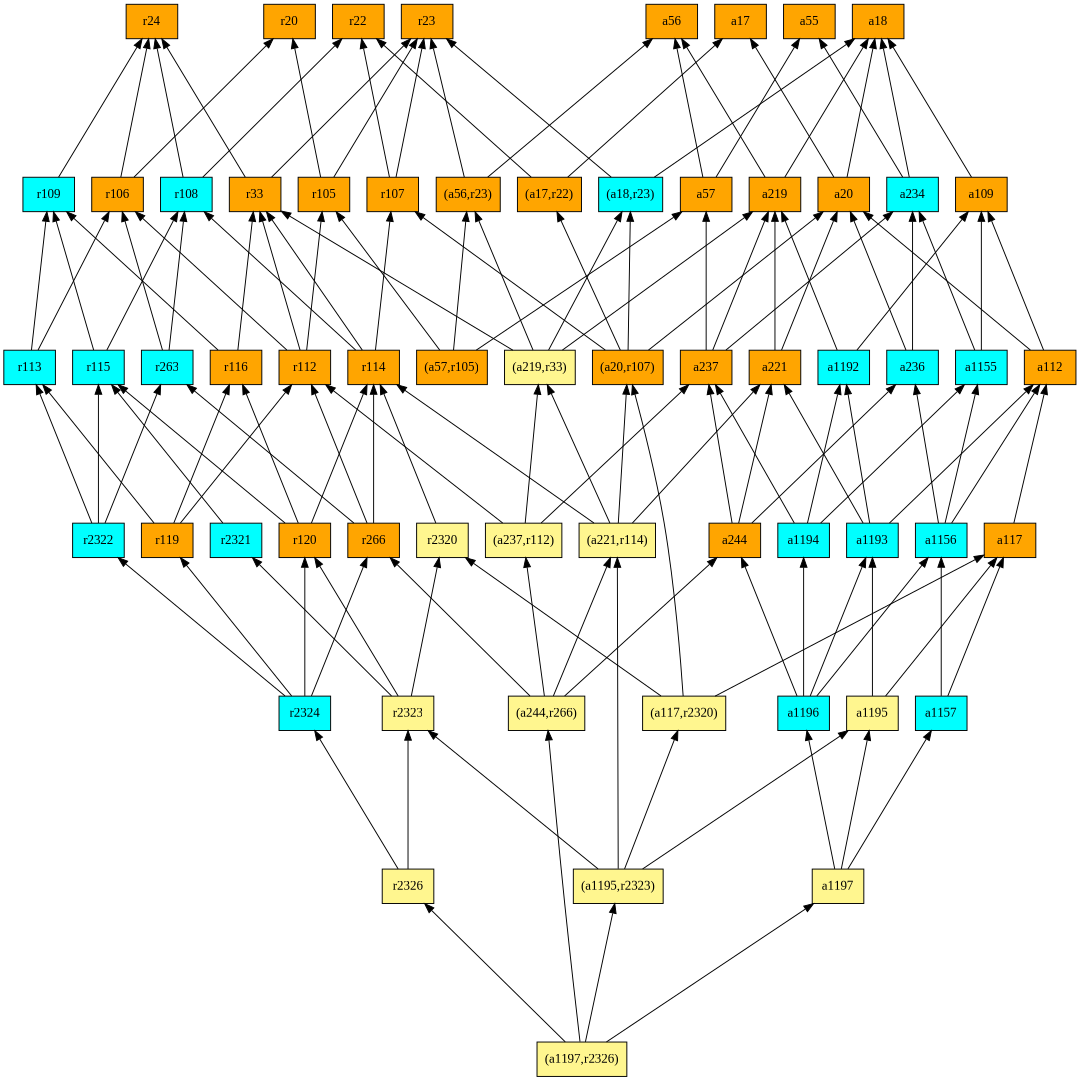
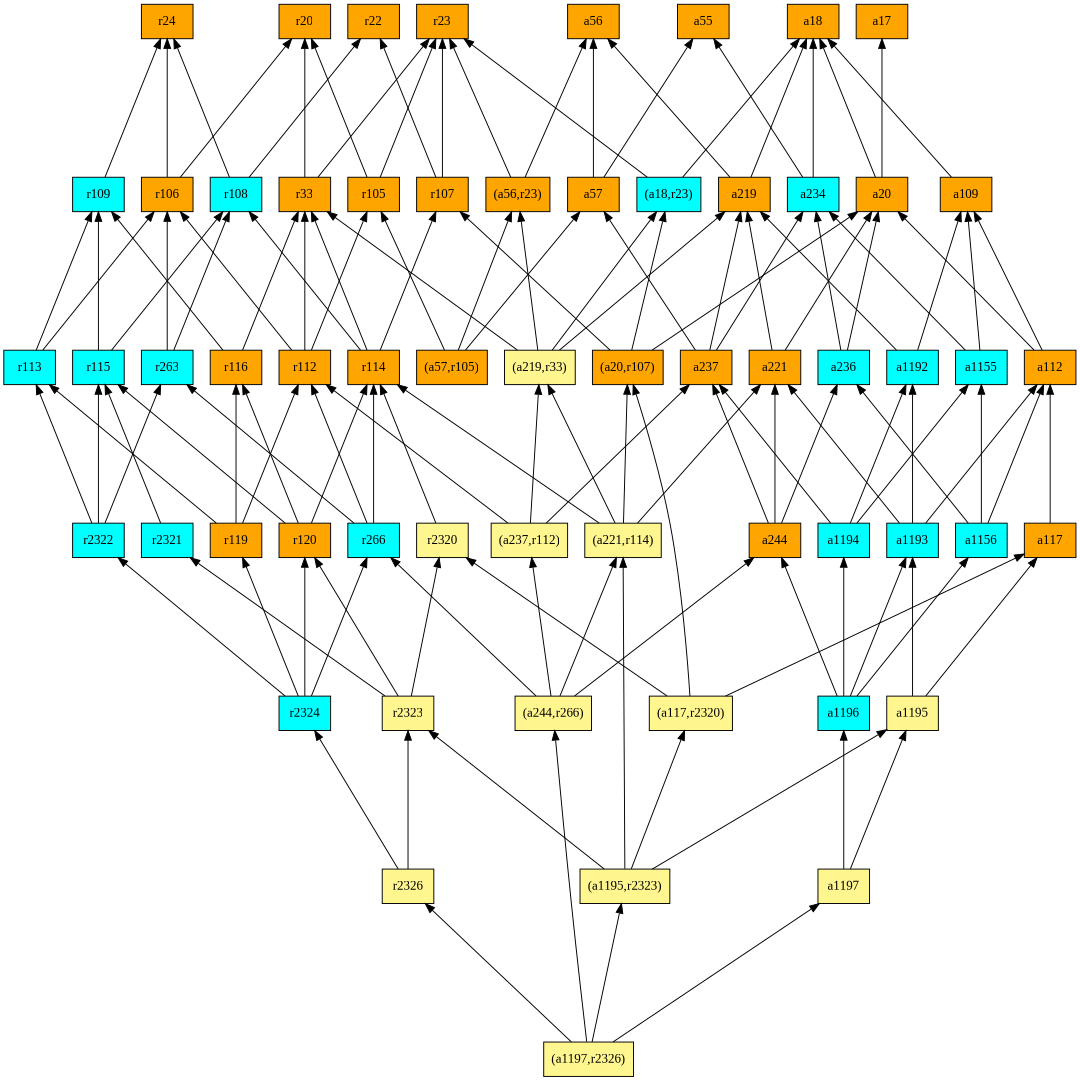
(208, 115) -> (305, 119)
(549, 194) -> none
(374, 540) -> (374, 540)
(941, 713) -> none
